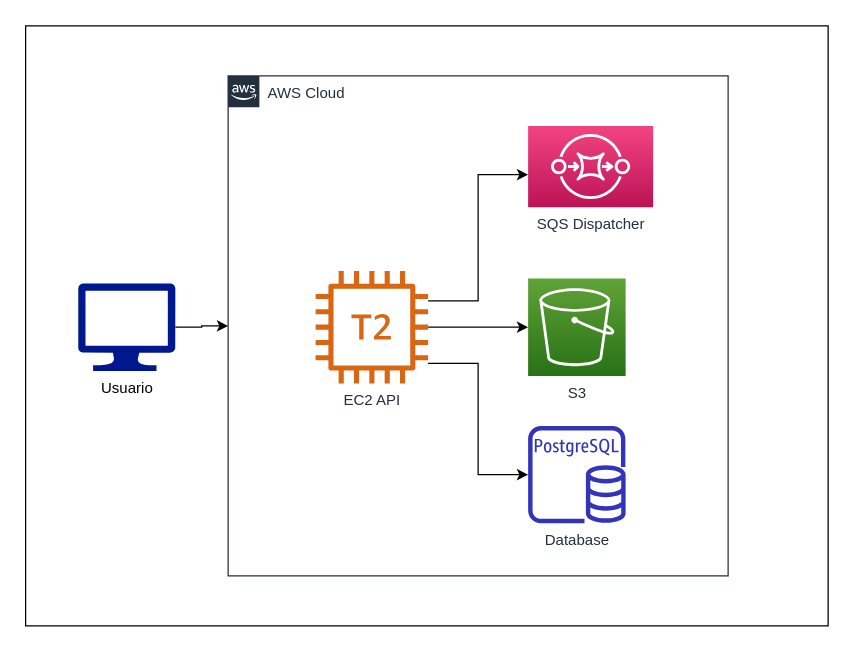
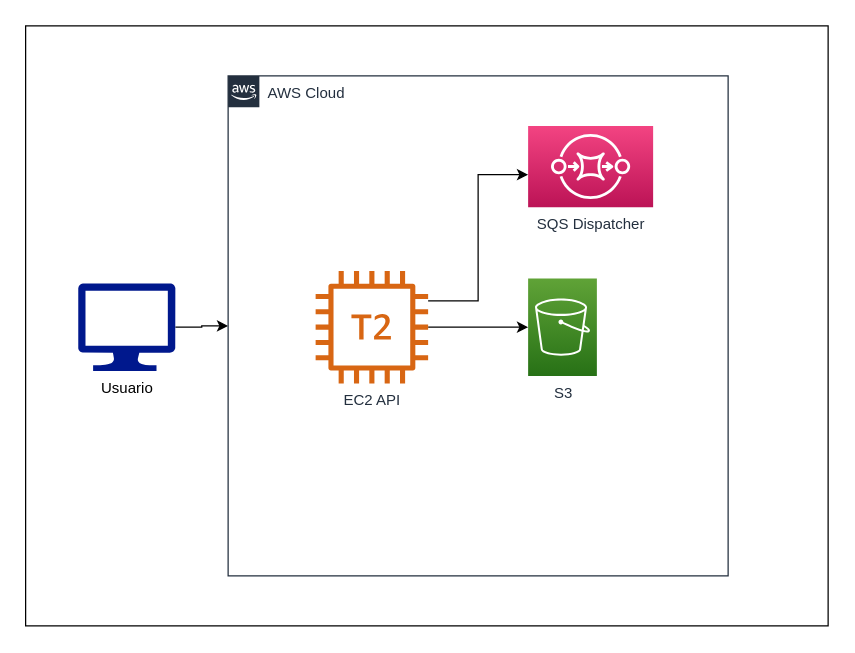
(577, 327) -> (563, 327)
(478, 414) -> none
(577, 474) -> none
